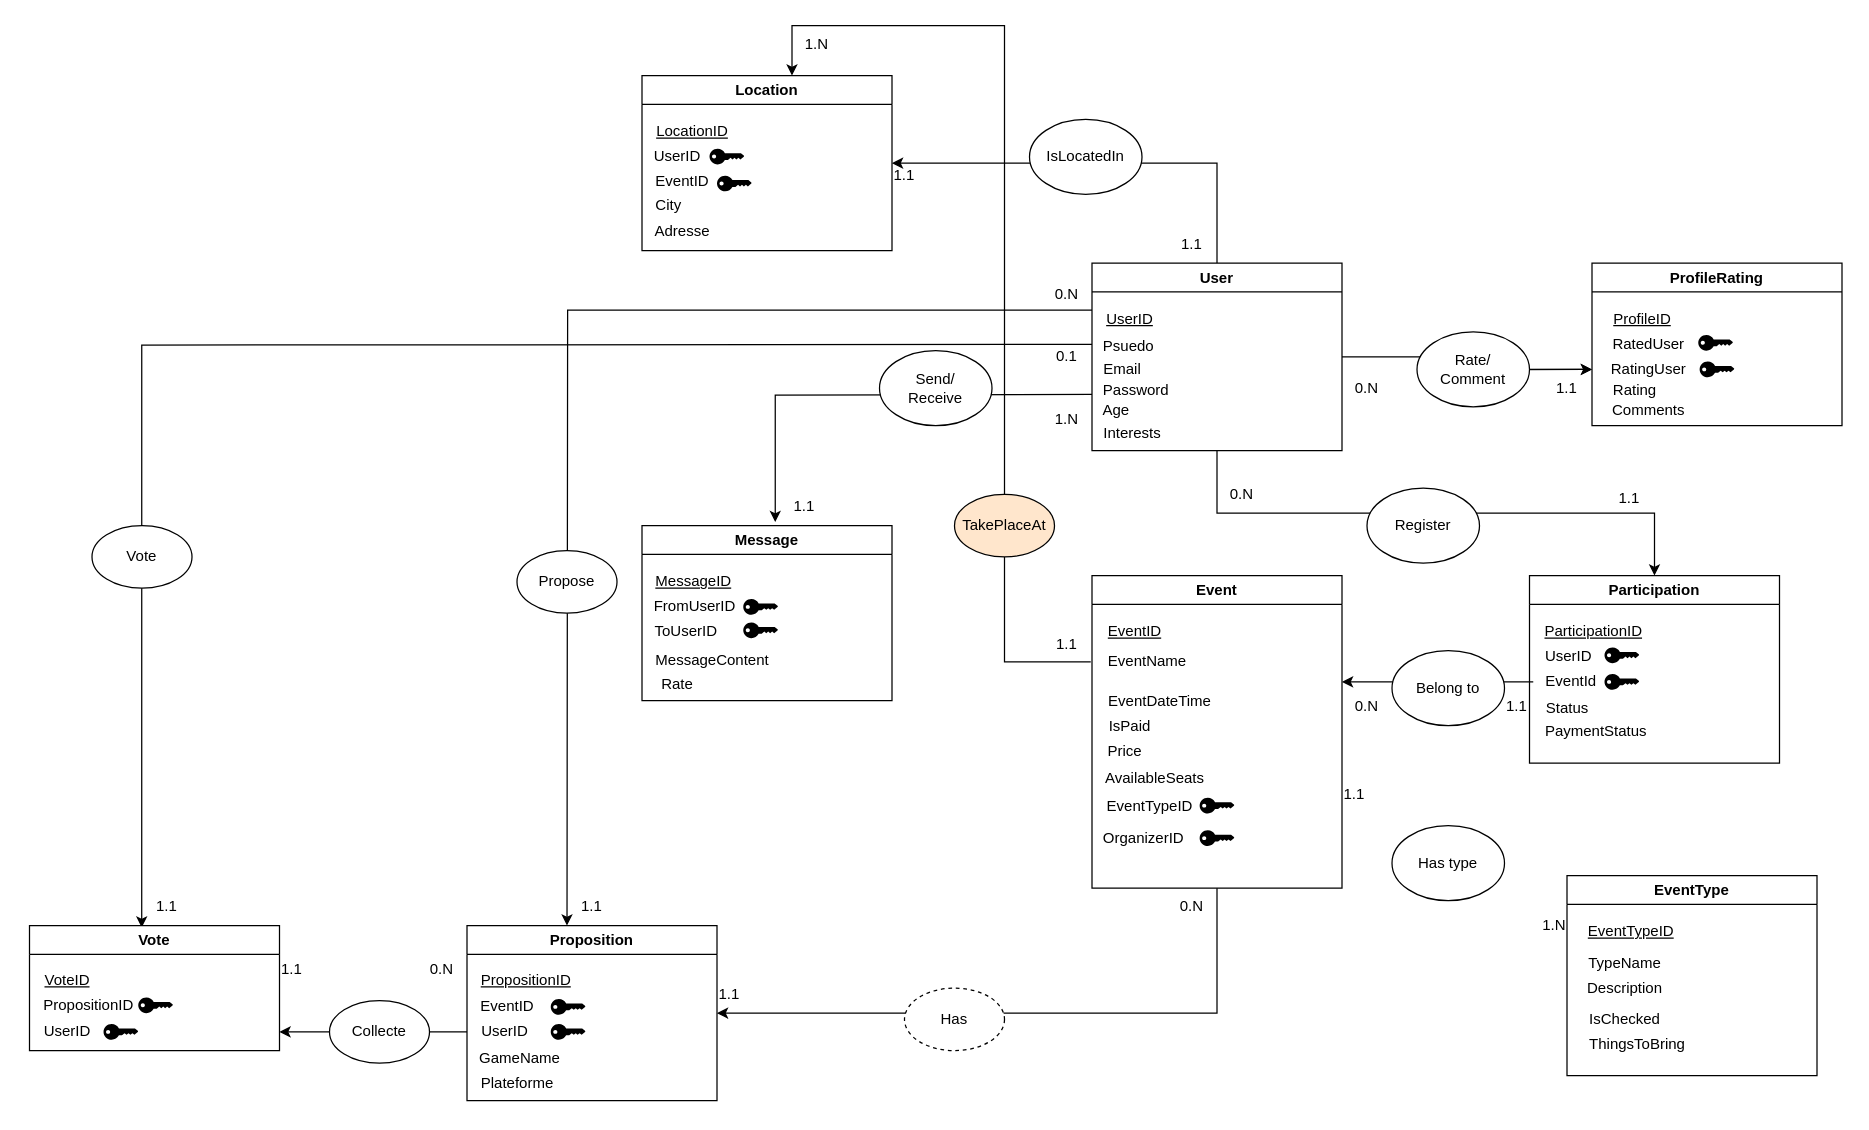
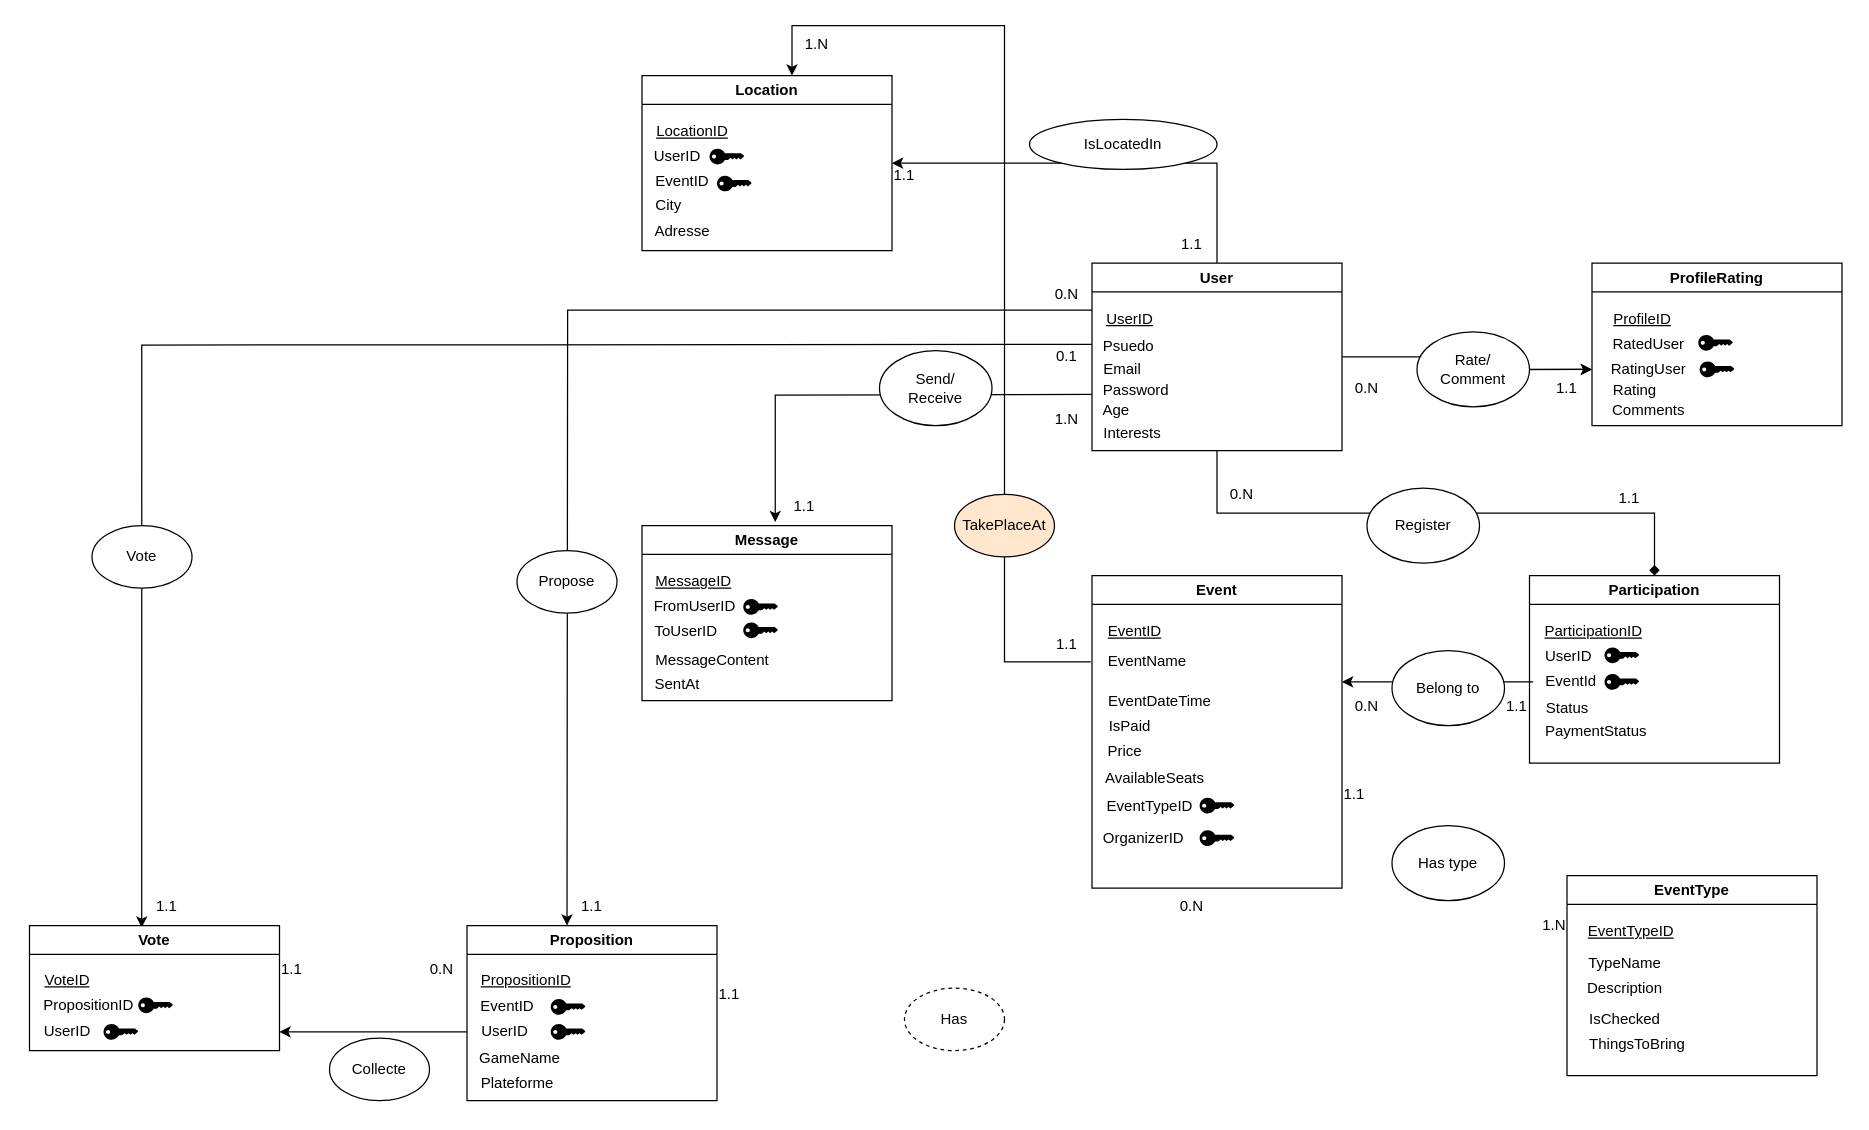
(1086, 157) -> (1123, 144)
(1654, 566) -> (1654, 565)
(678, 684) -> (678, 684)
(1171, 1013) -> none
(379, 1032) -> (379, 1069)
